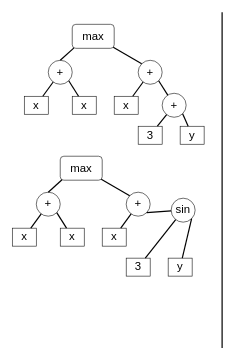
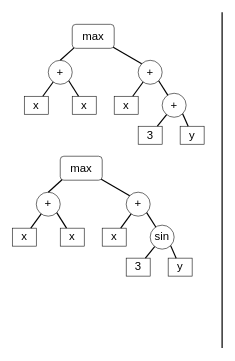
(183, 210) -> (162, 237)
